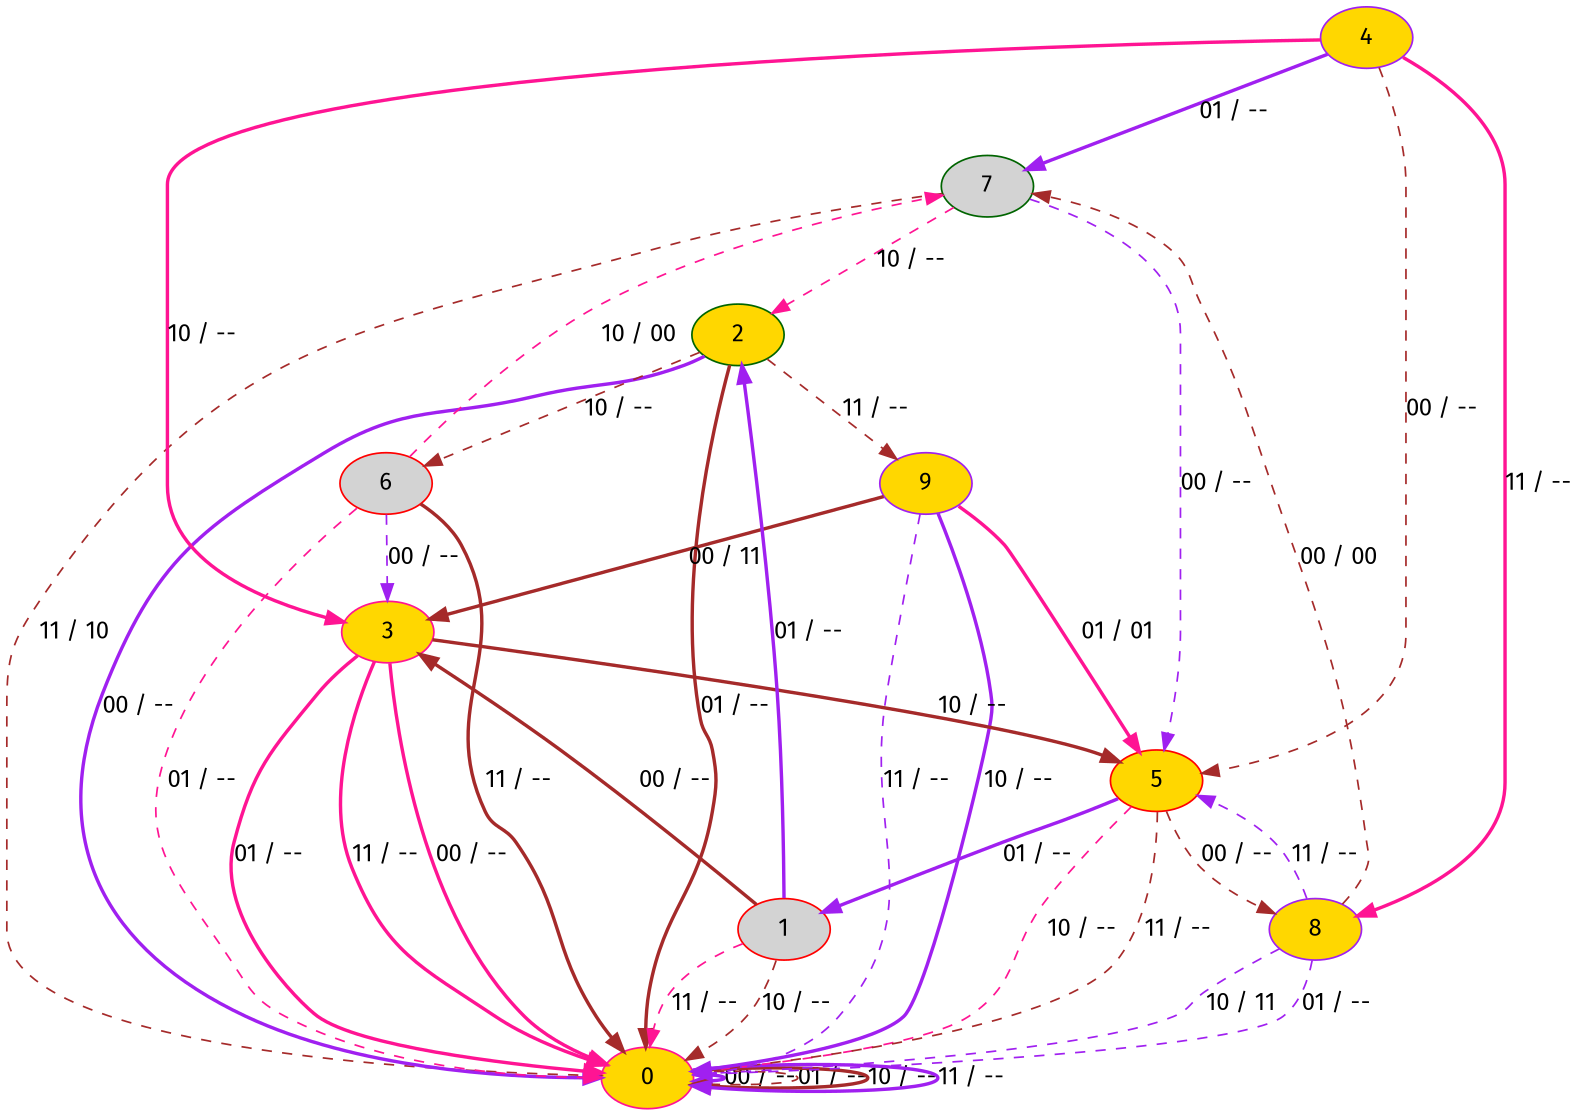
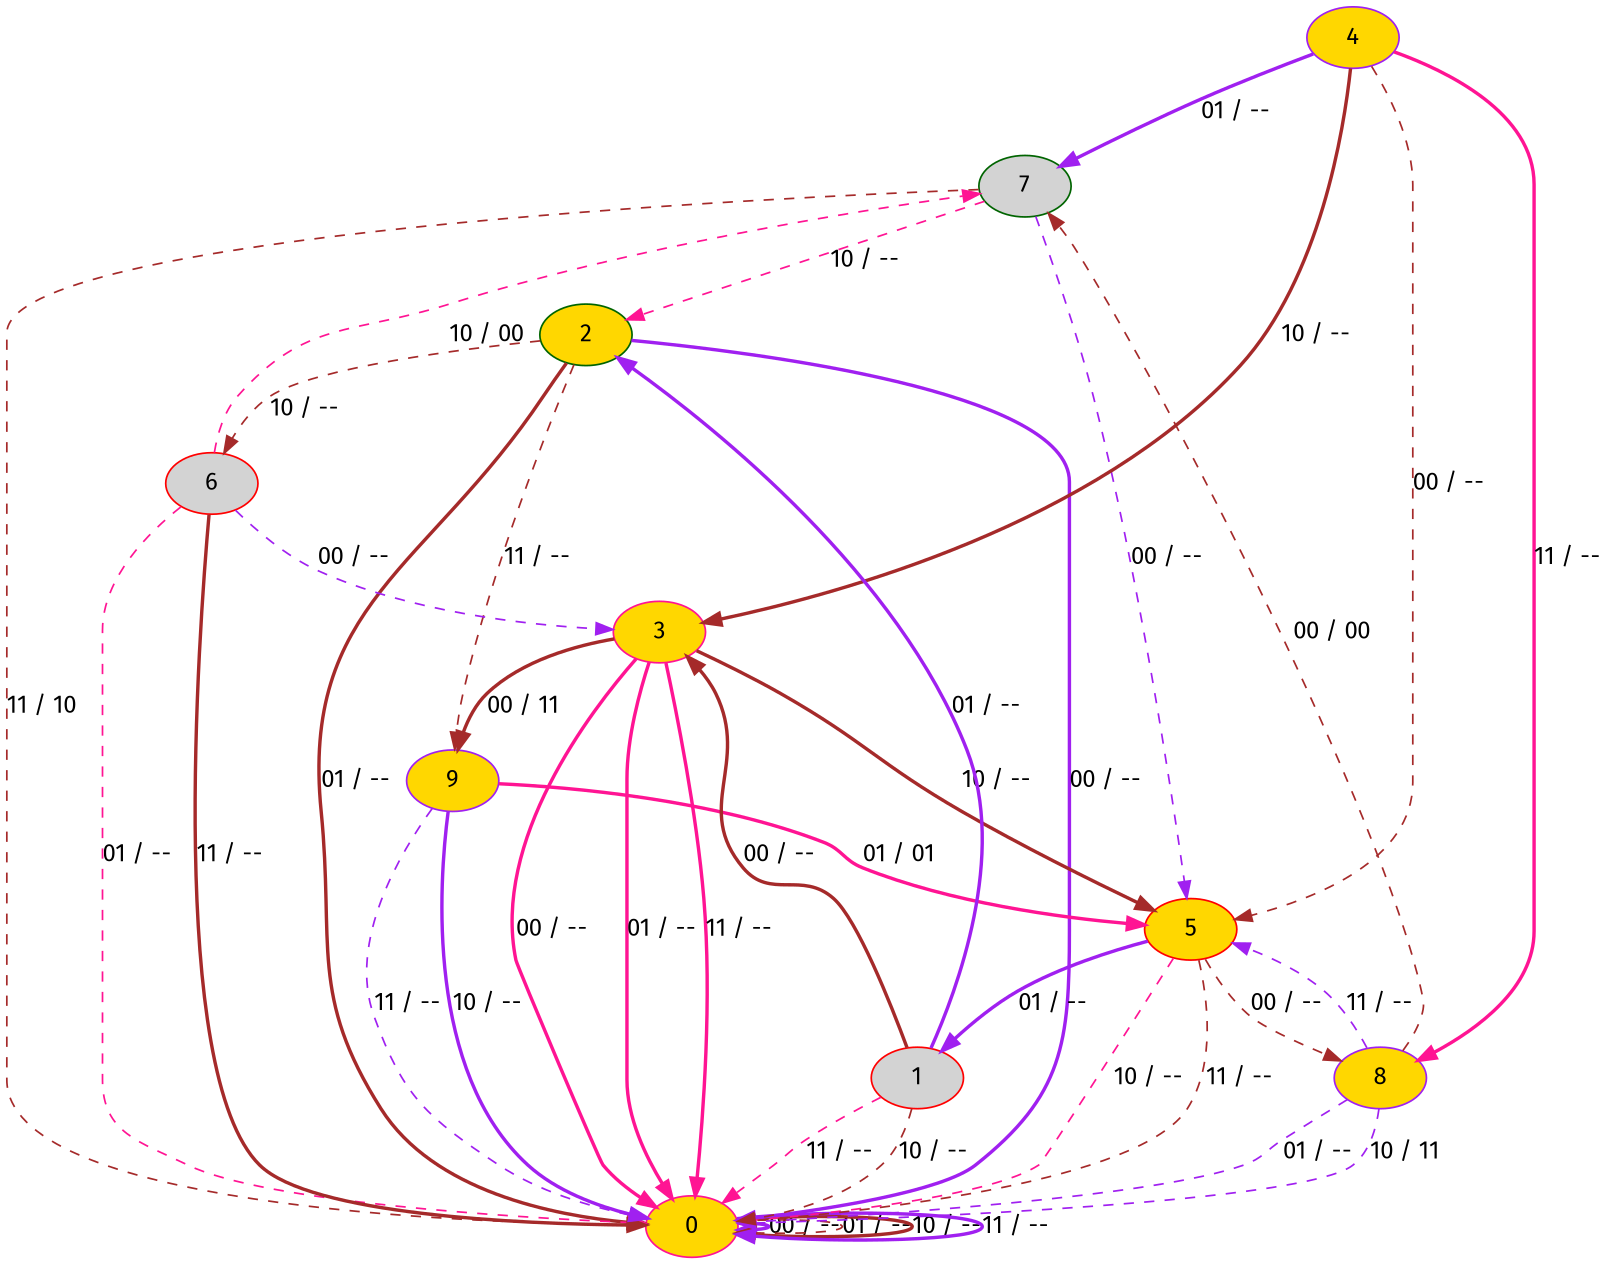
(472, 88) -> (1139, 451)
(665, 555) -> (526, 667)
